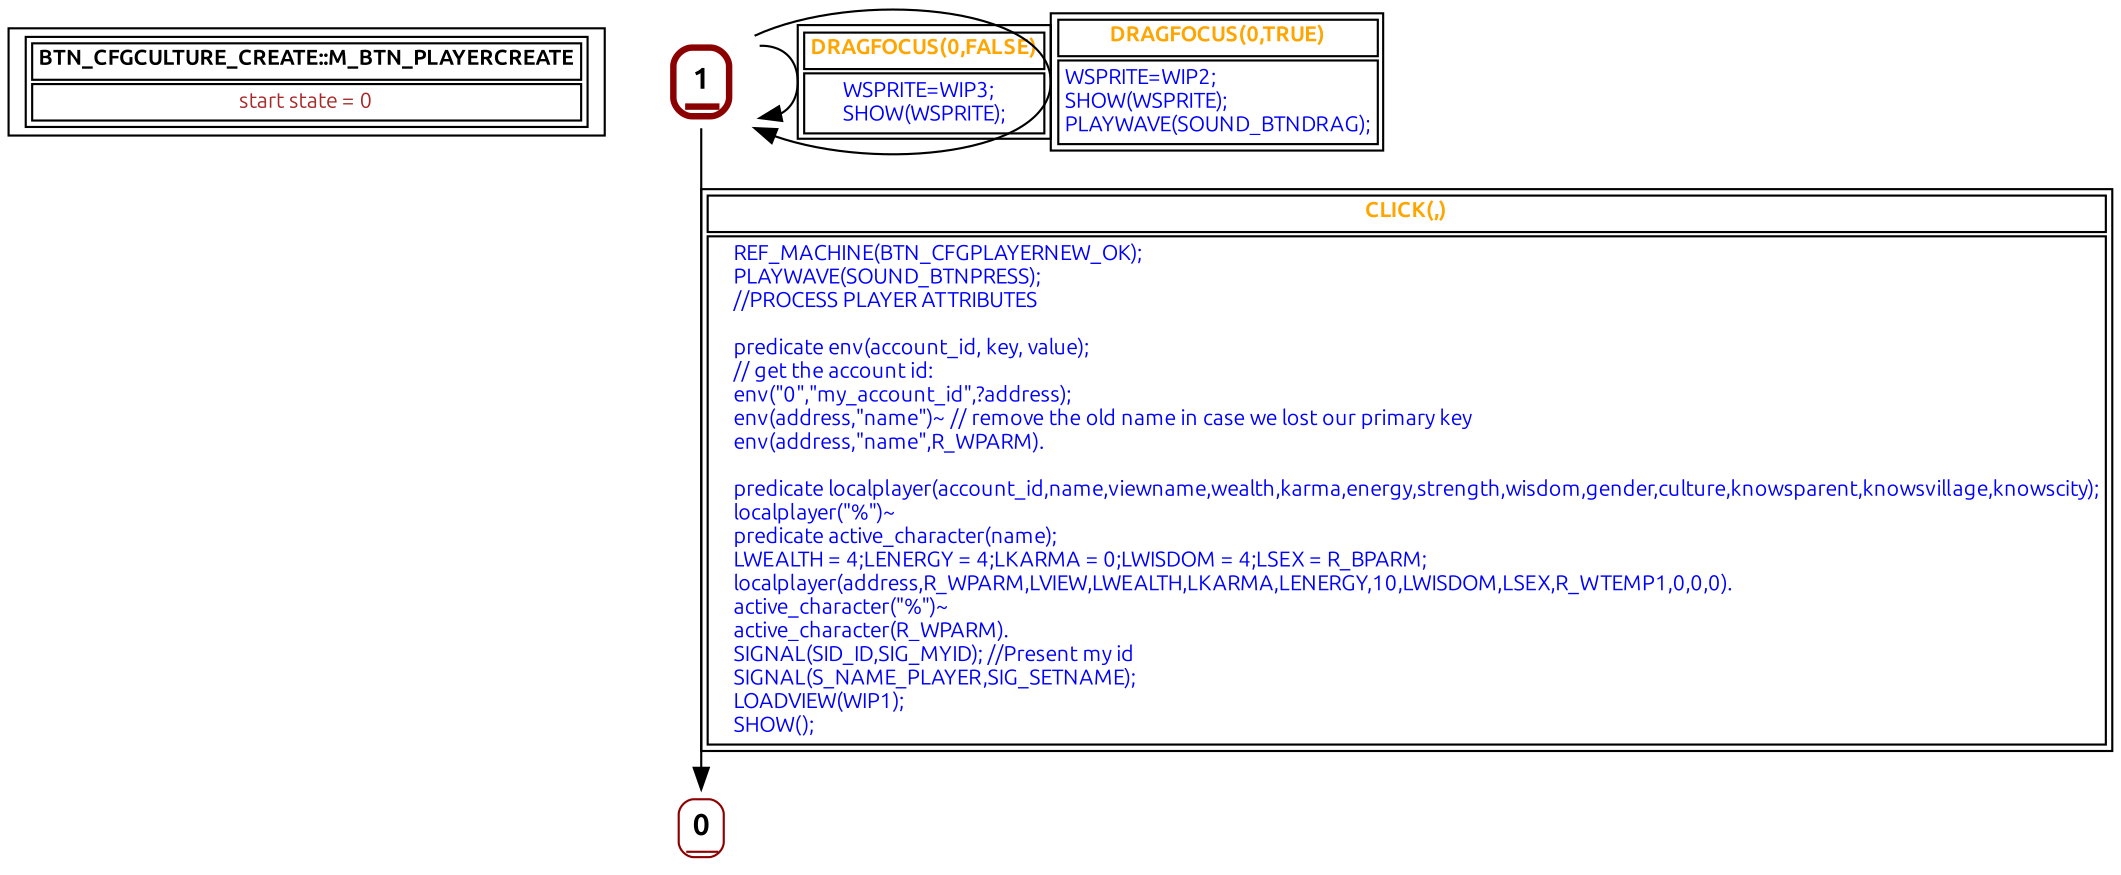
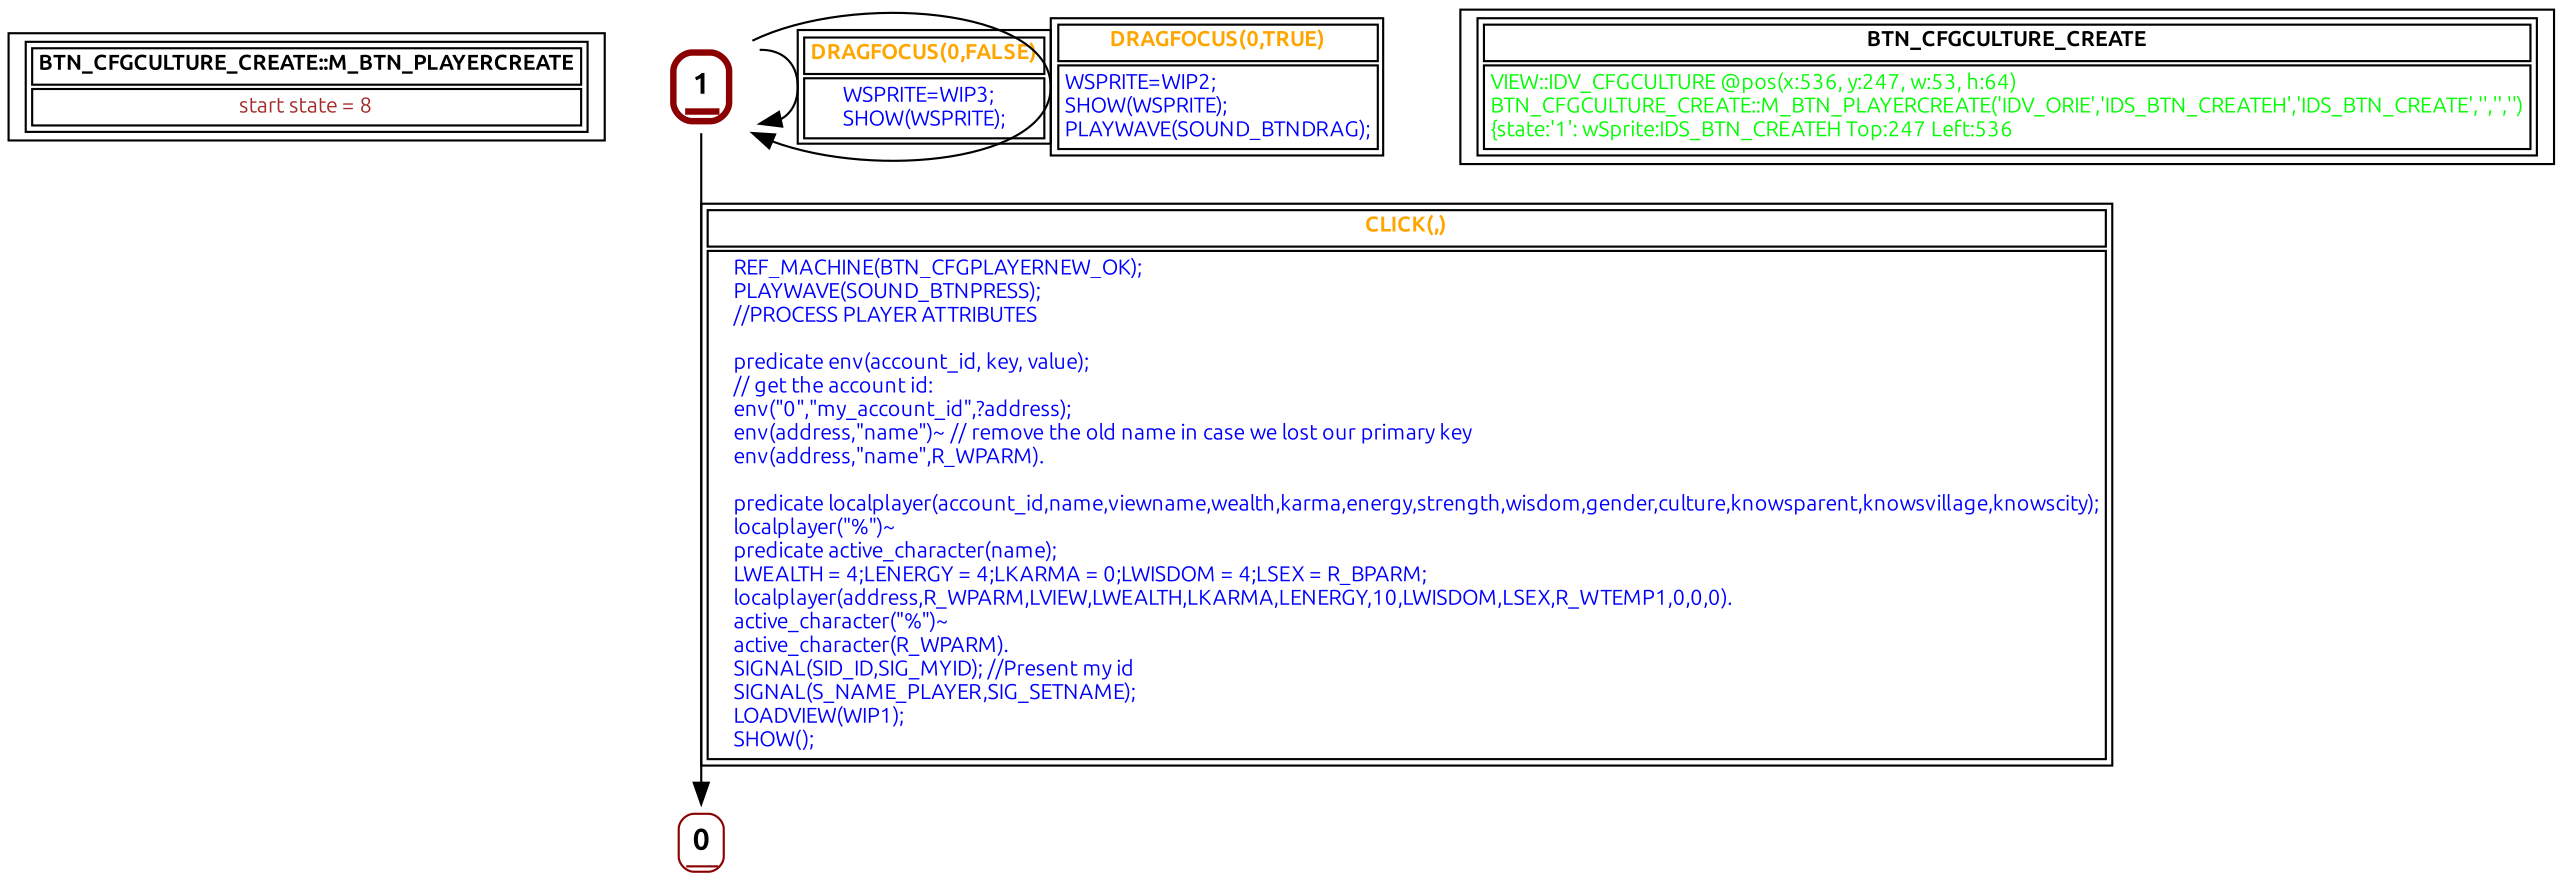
none -> (2007, 87)
(307, 101) -> (307, 106)
